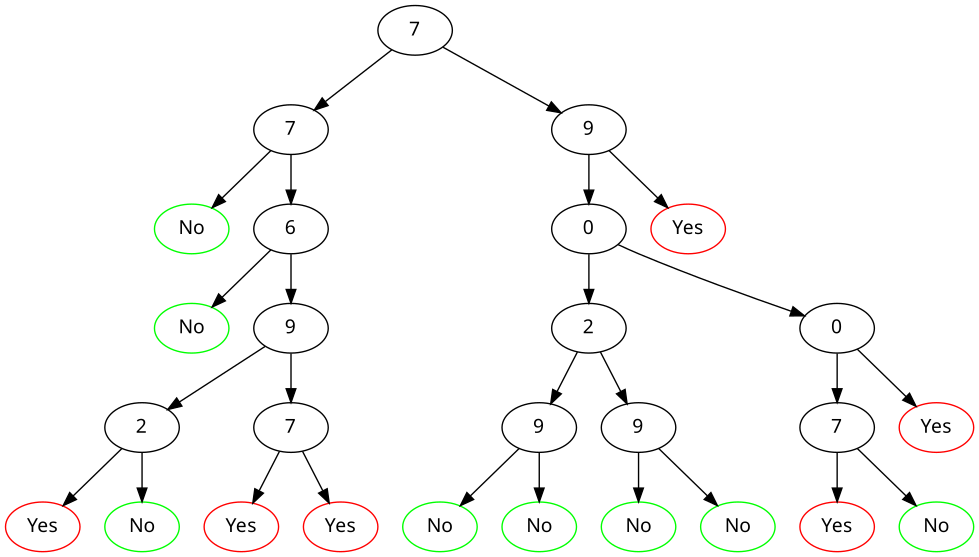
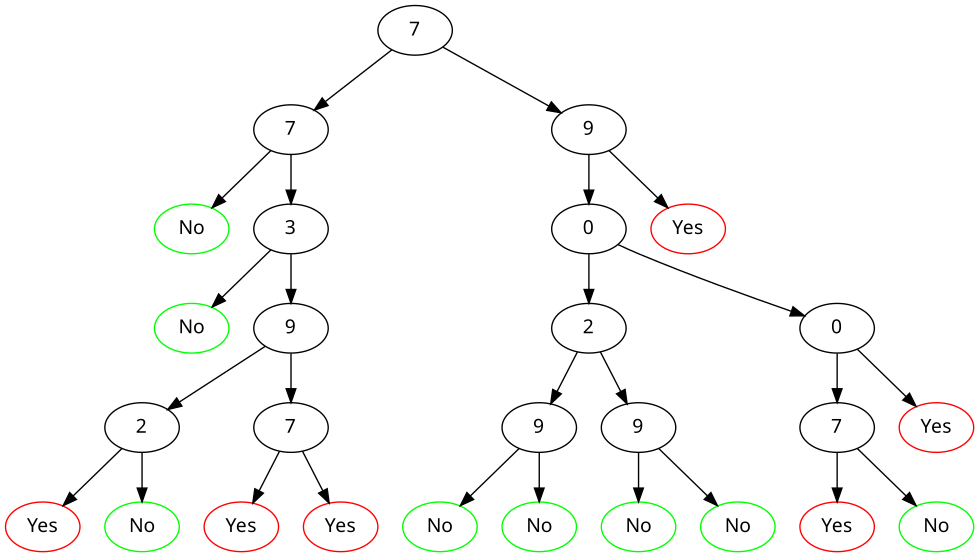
(291, 229) -> (291, 229)
